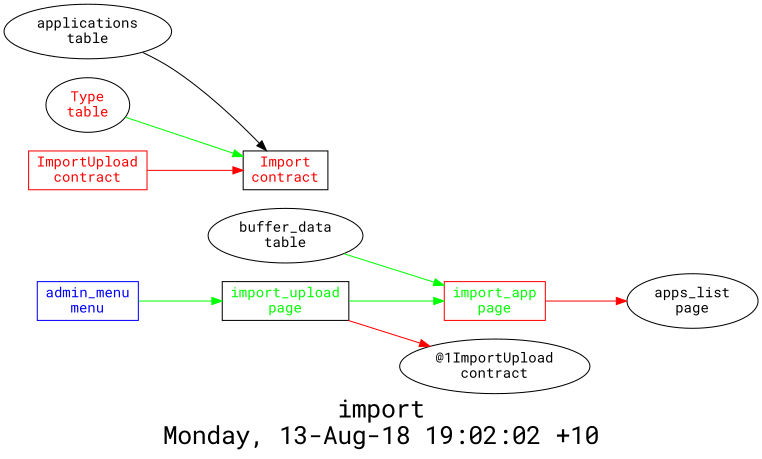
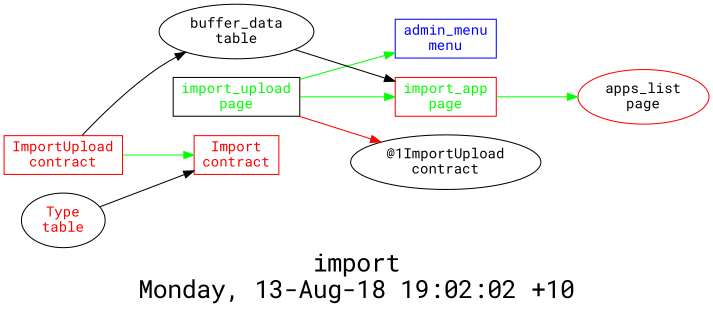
(88, 32) -> none
none -> (126, 93)
(180, 135) -> (142, 191)
(190, 170) -> (153, 155)
(286, 170) -> (236, 155)
(389, 268) -> (335, 62)
(175, 301) -> (336, 69)
(581, 301) -> (532, 97)
(693, 301) -> (643, 97)
